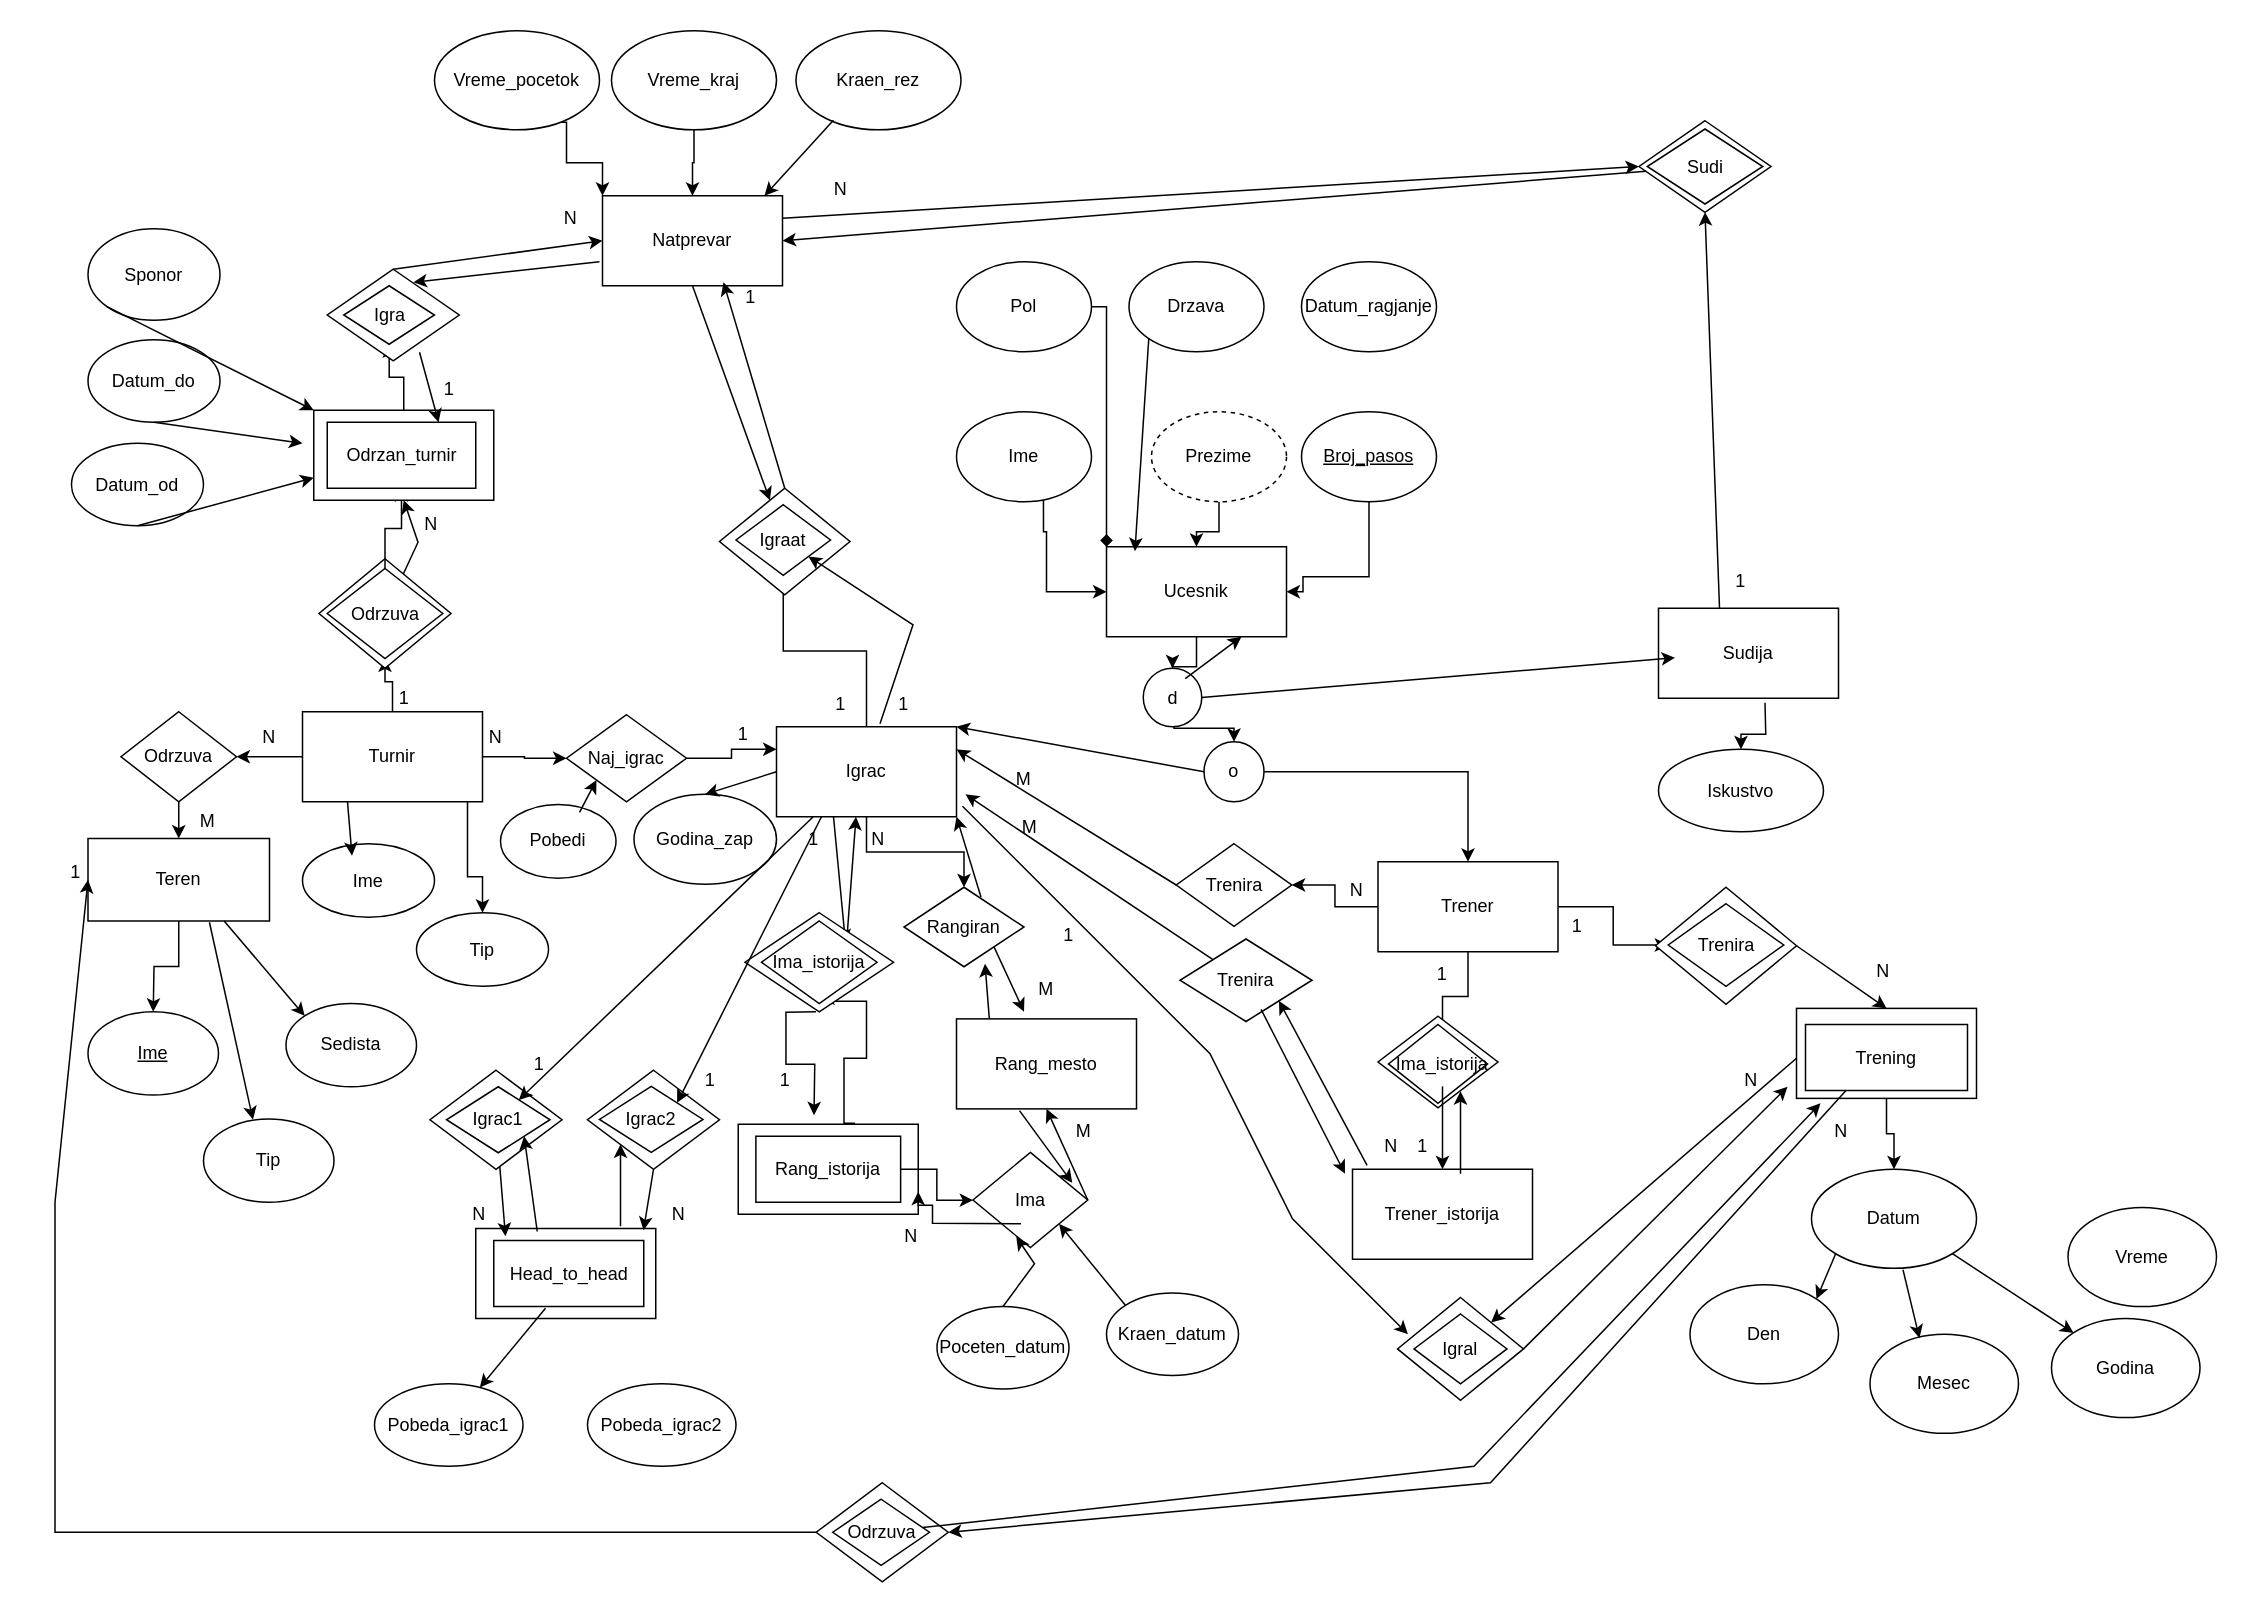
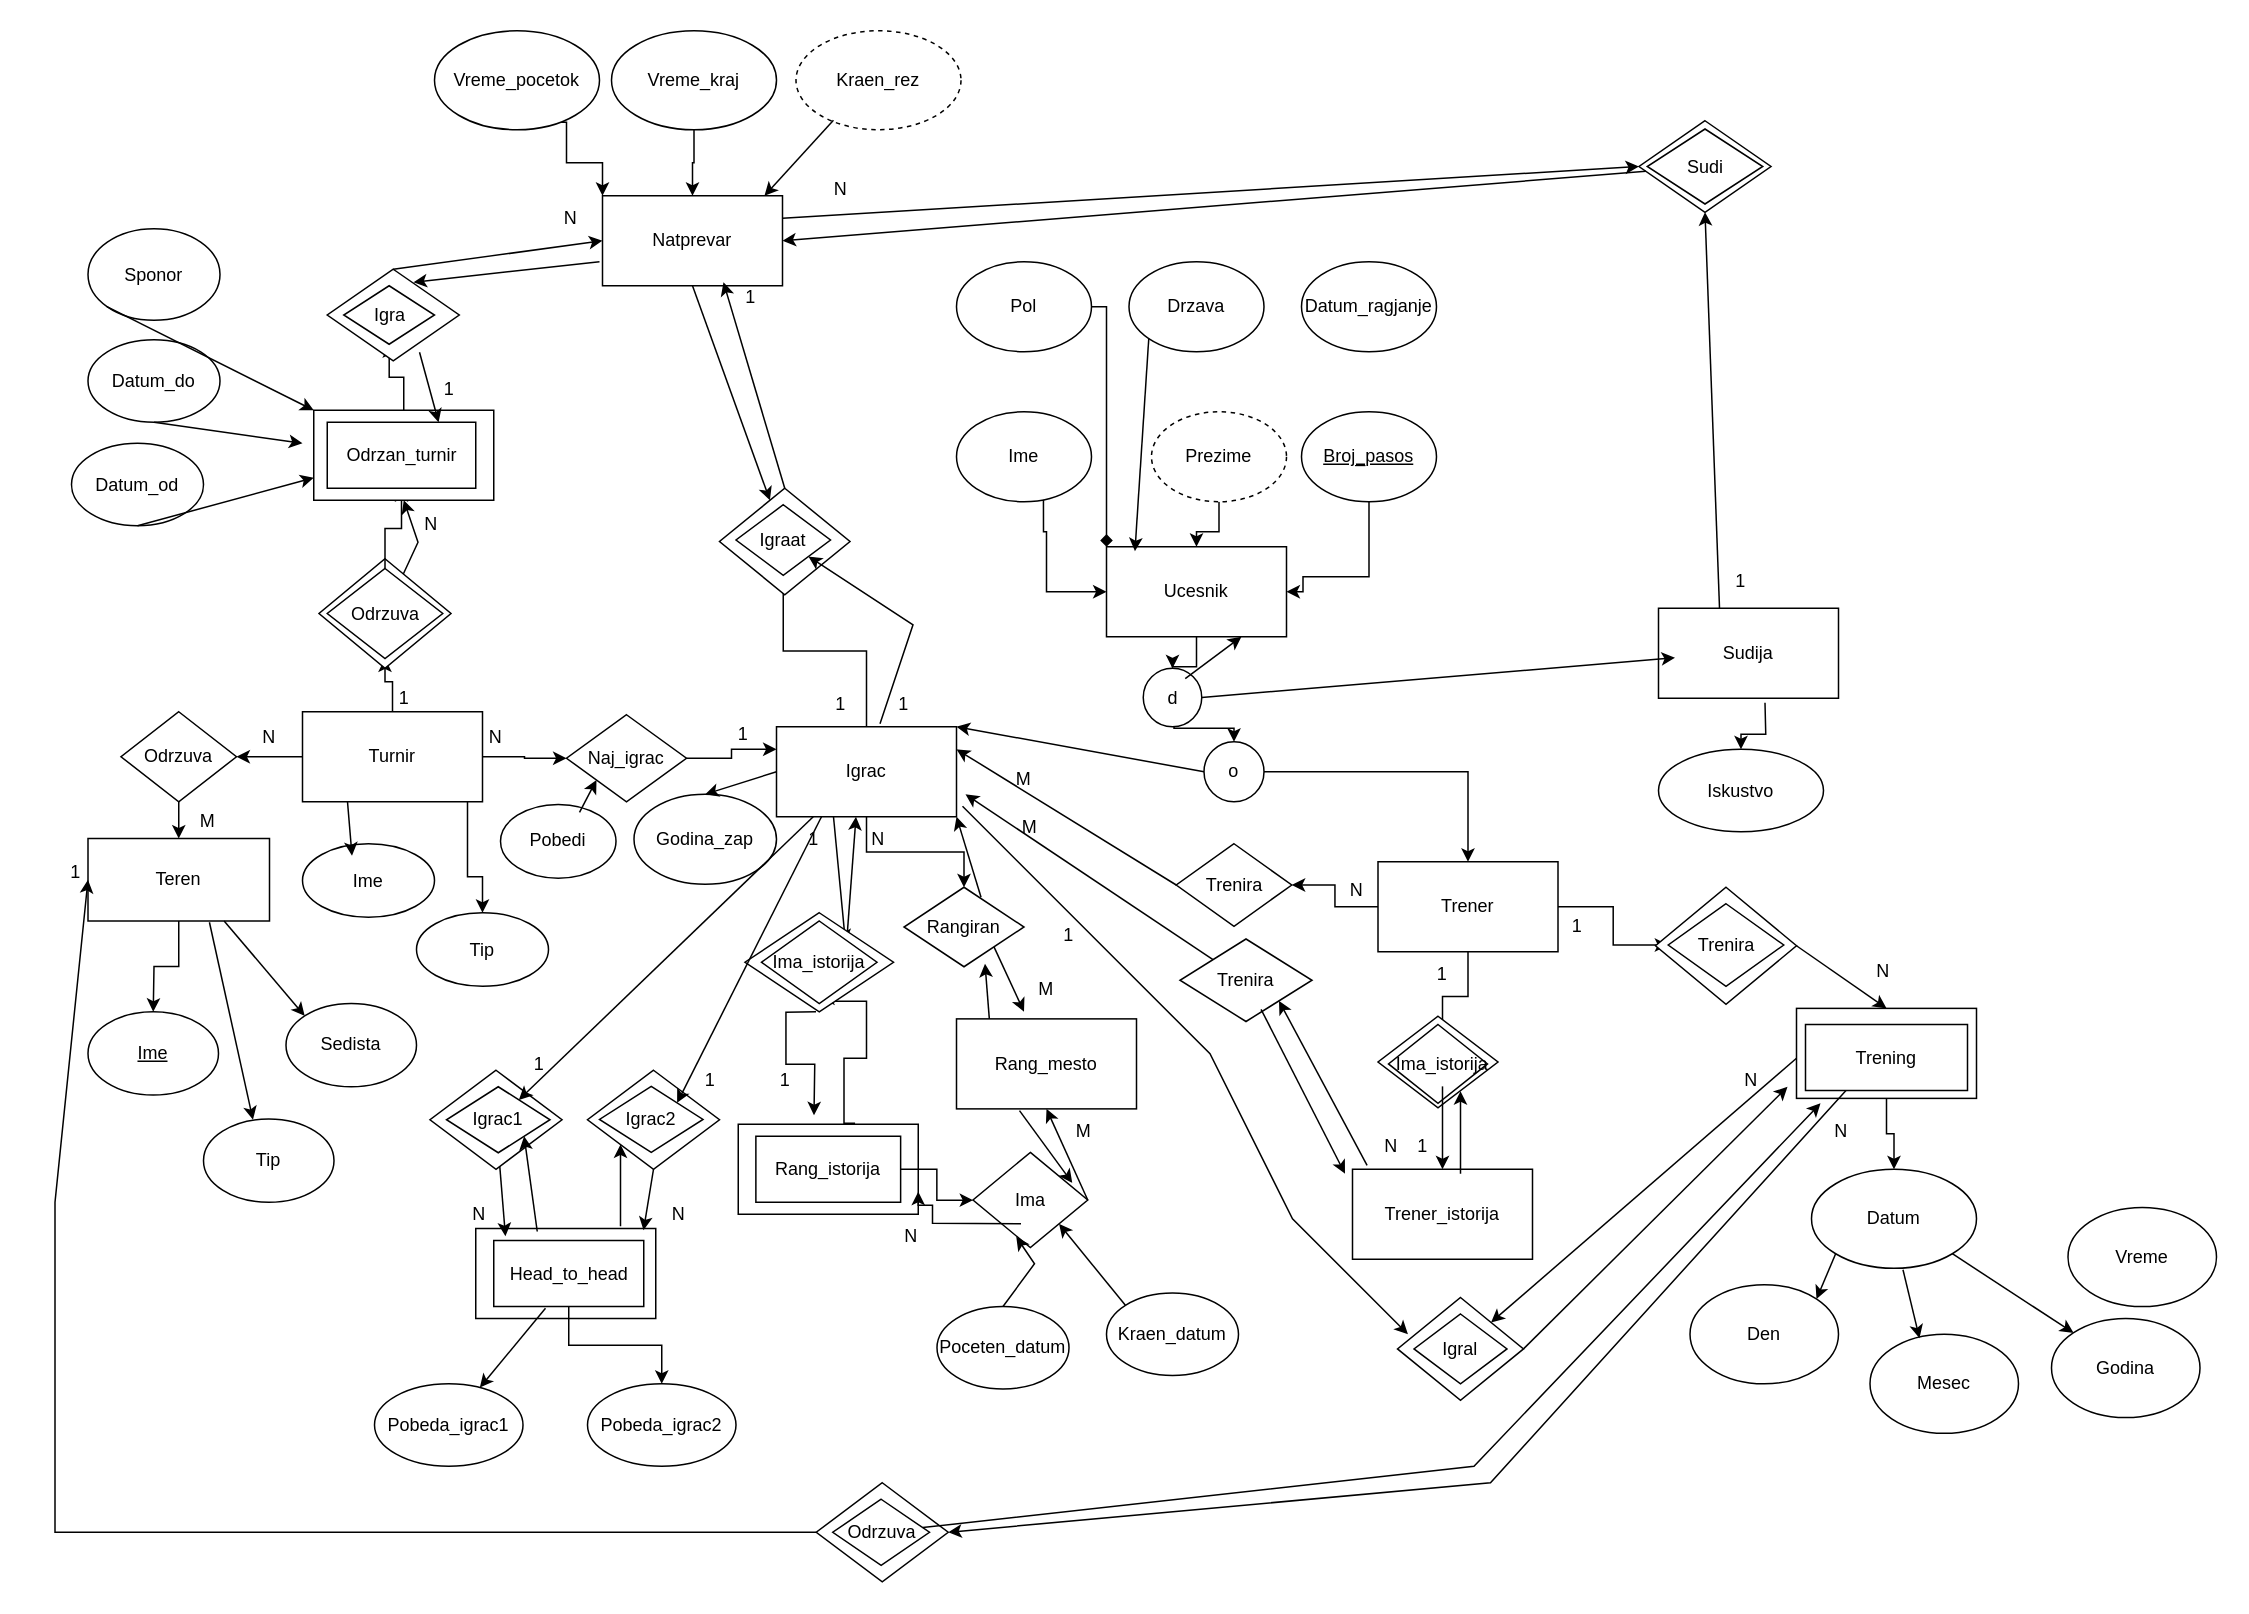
(878, 80) -> (878, 80)
none -> (610, 1345)
